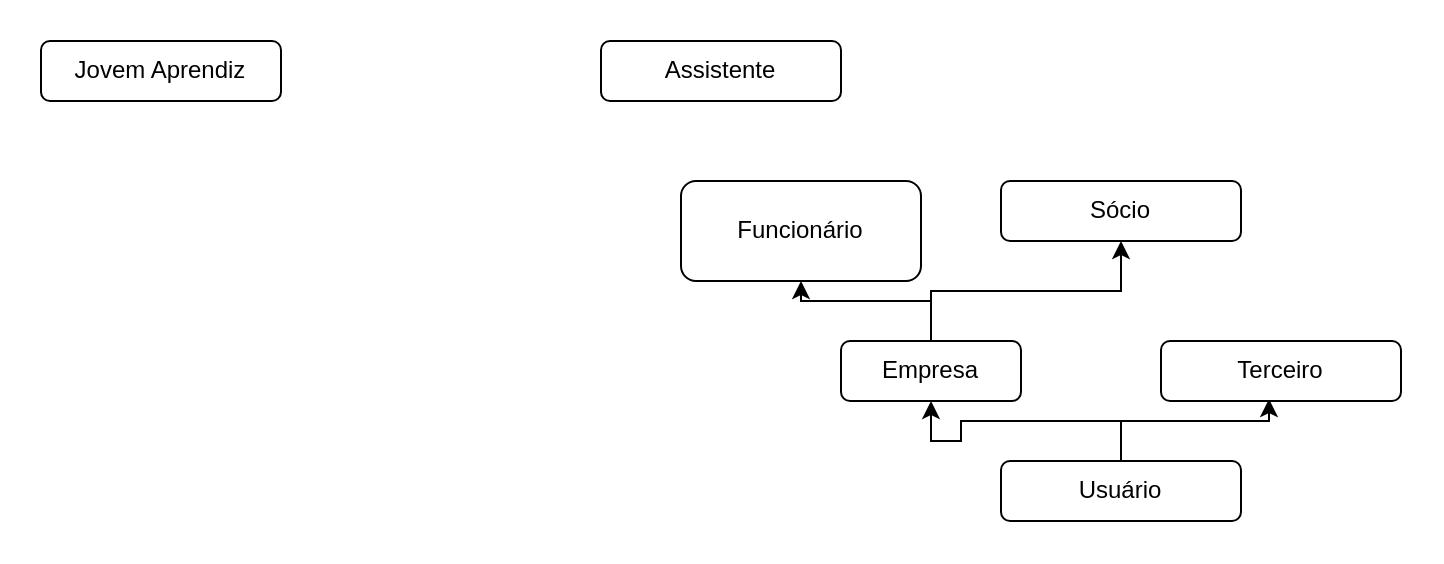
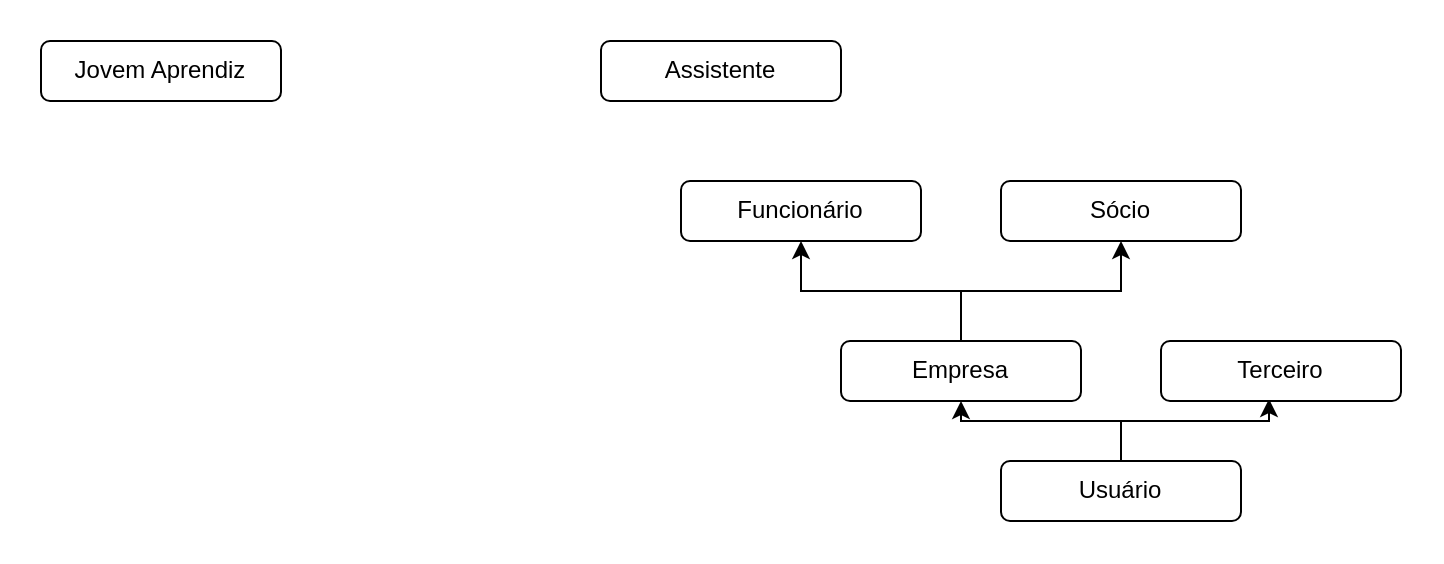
(801, 231) -> (801, 211)
(931, 371) -> (961, 371)
